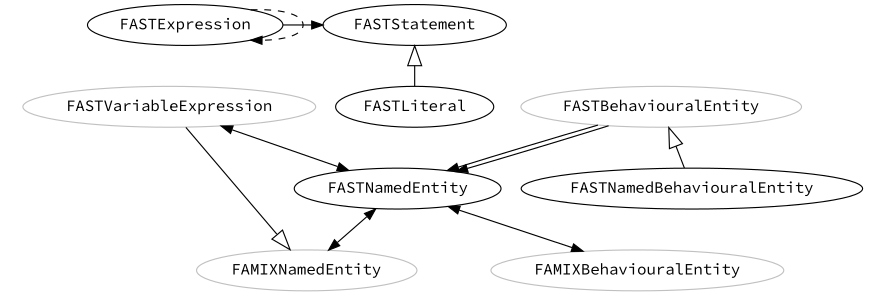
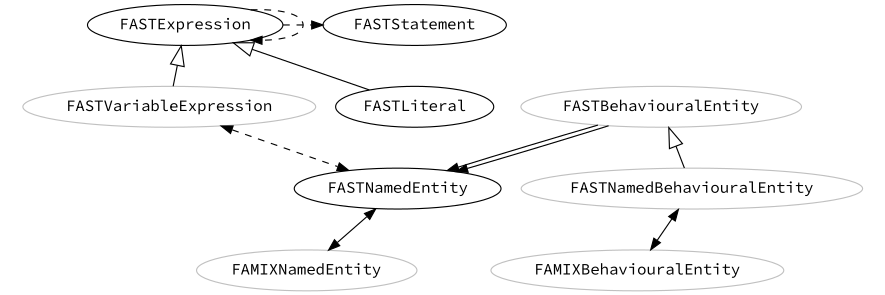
(296, 25) -> (296, 25)
(415, 76) -> (311, 70)
(285, 148) -> (285, 148)
(231, 181) -> (175, 76)
(692, 189) -> (692, 189)
(516, 229) -> (665, 229)
